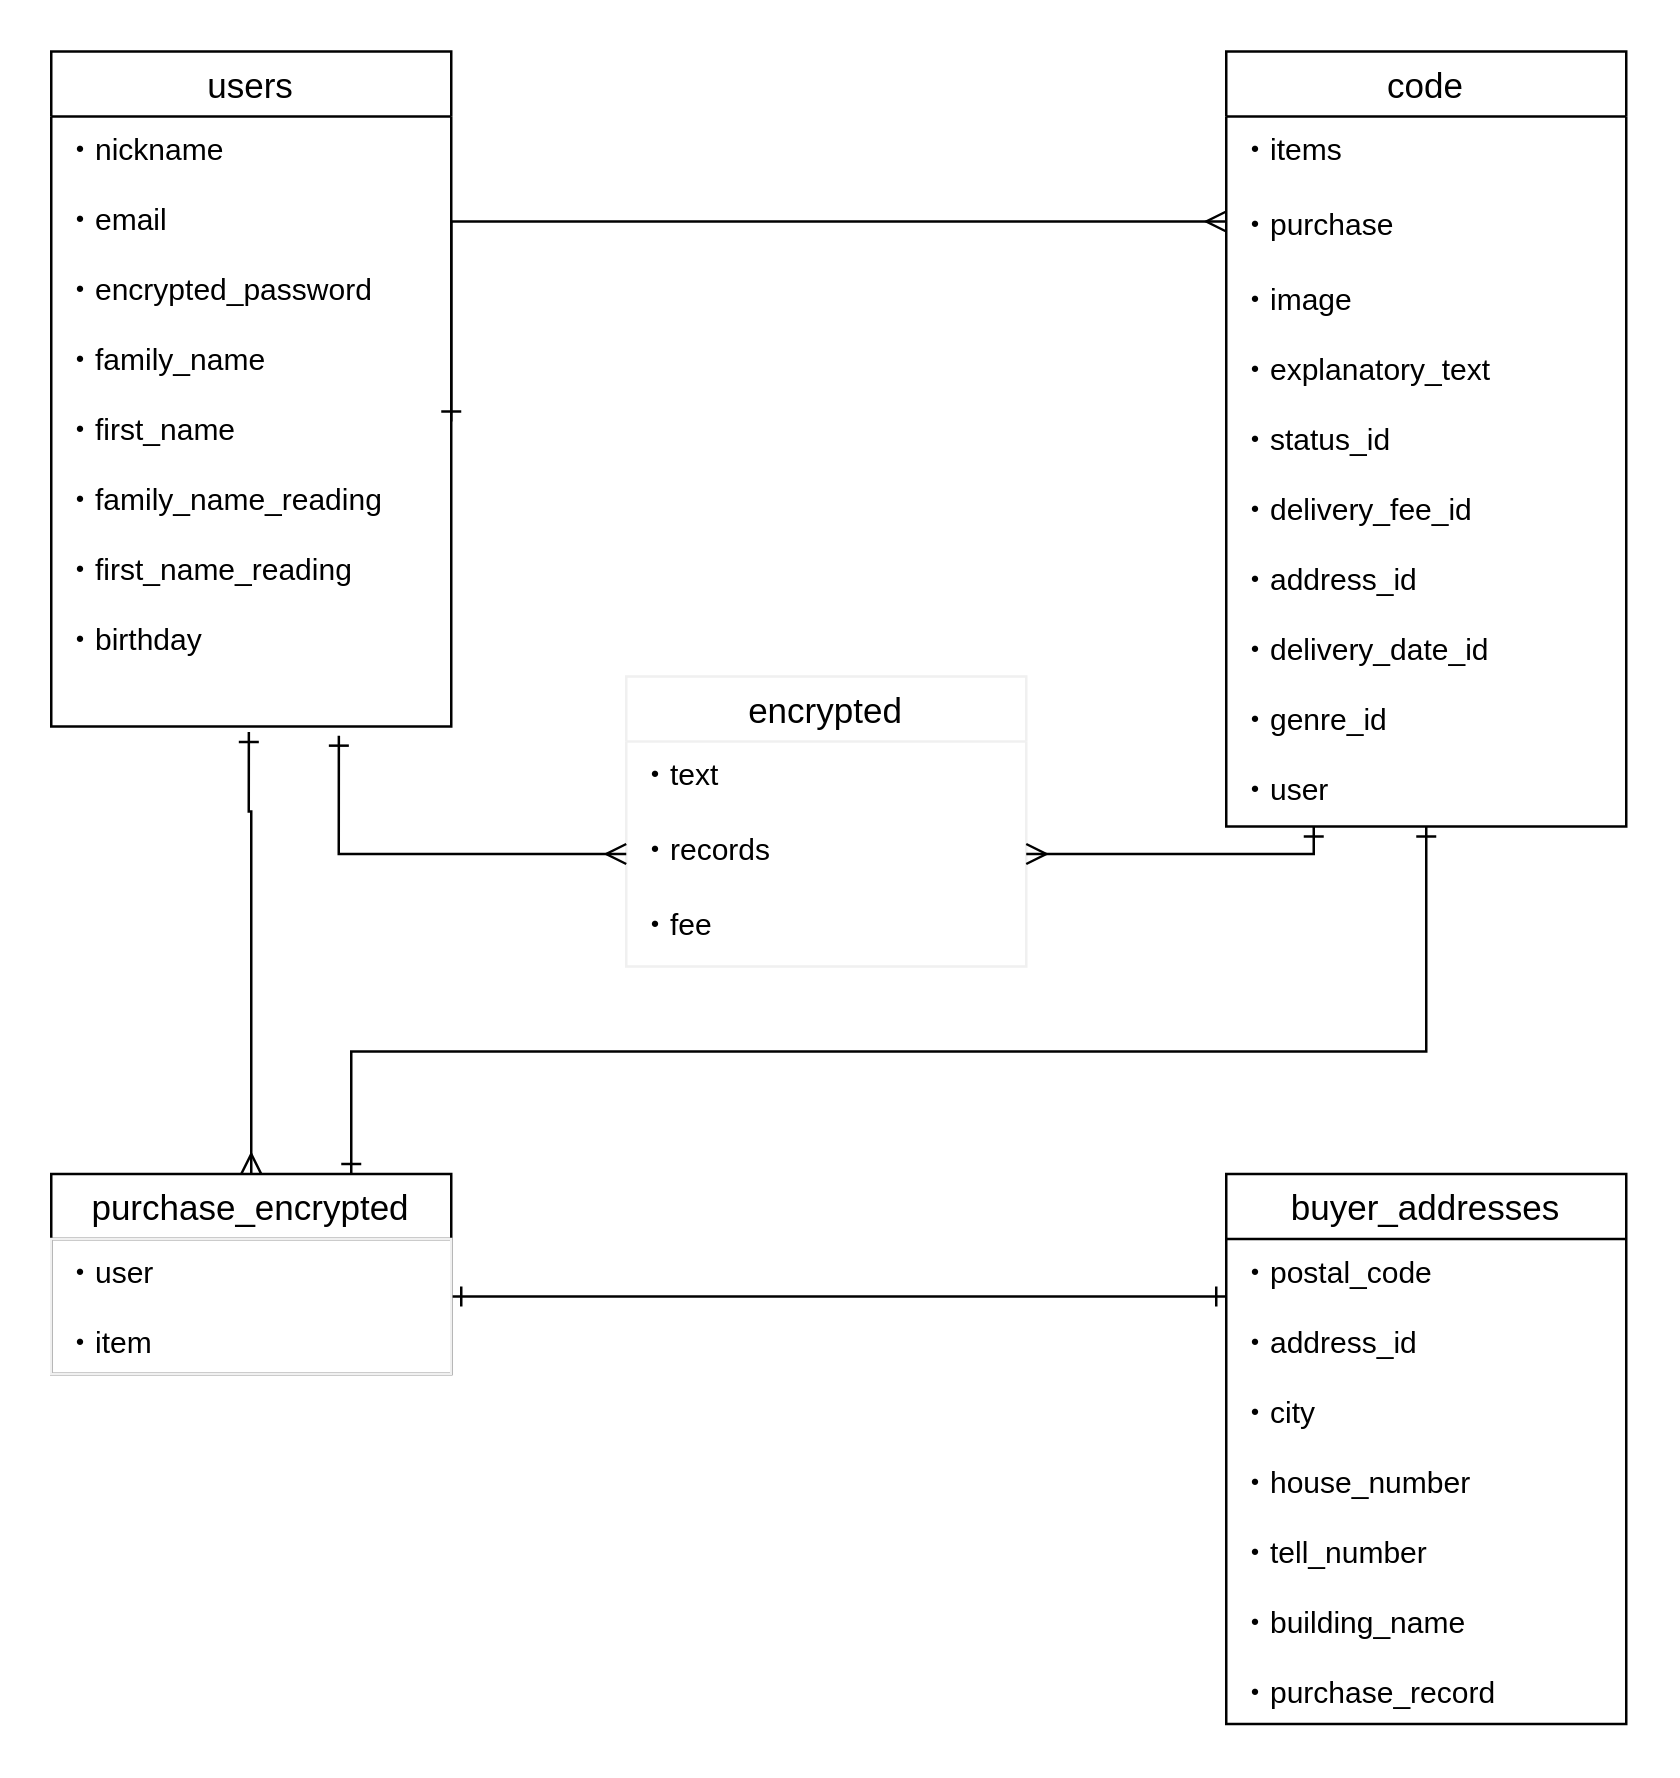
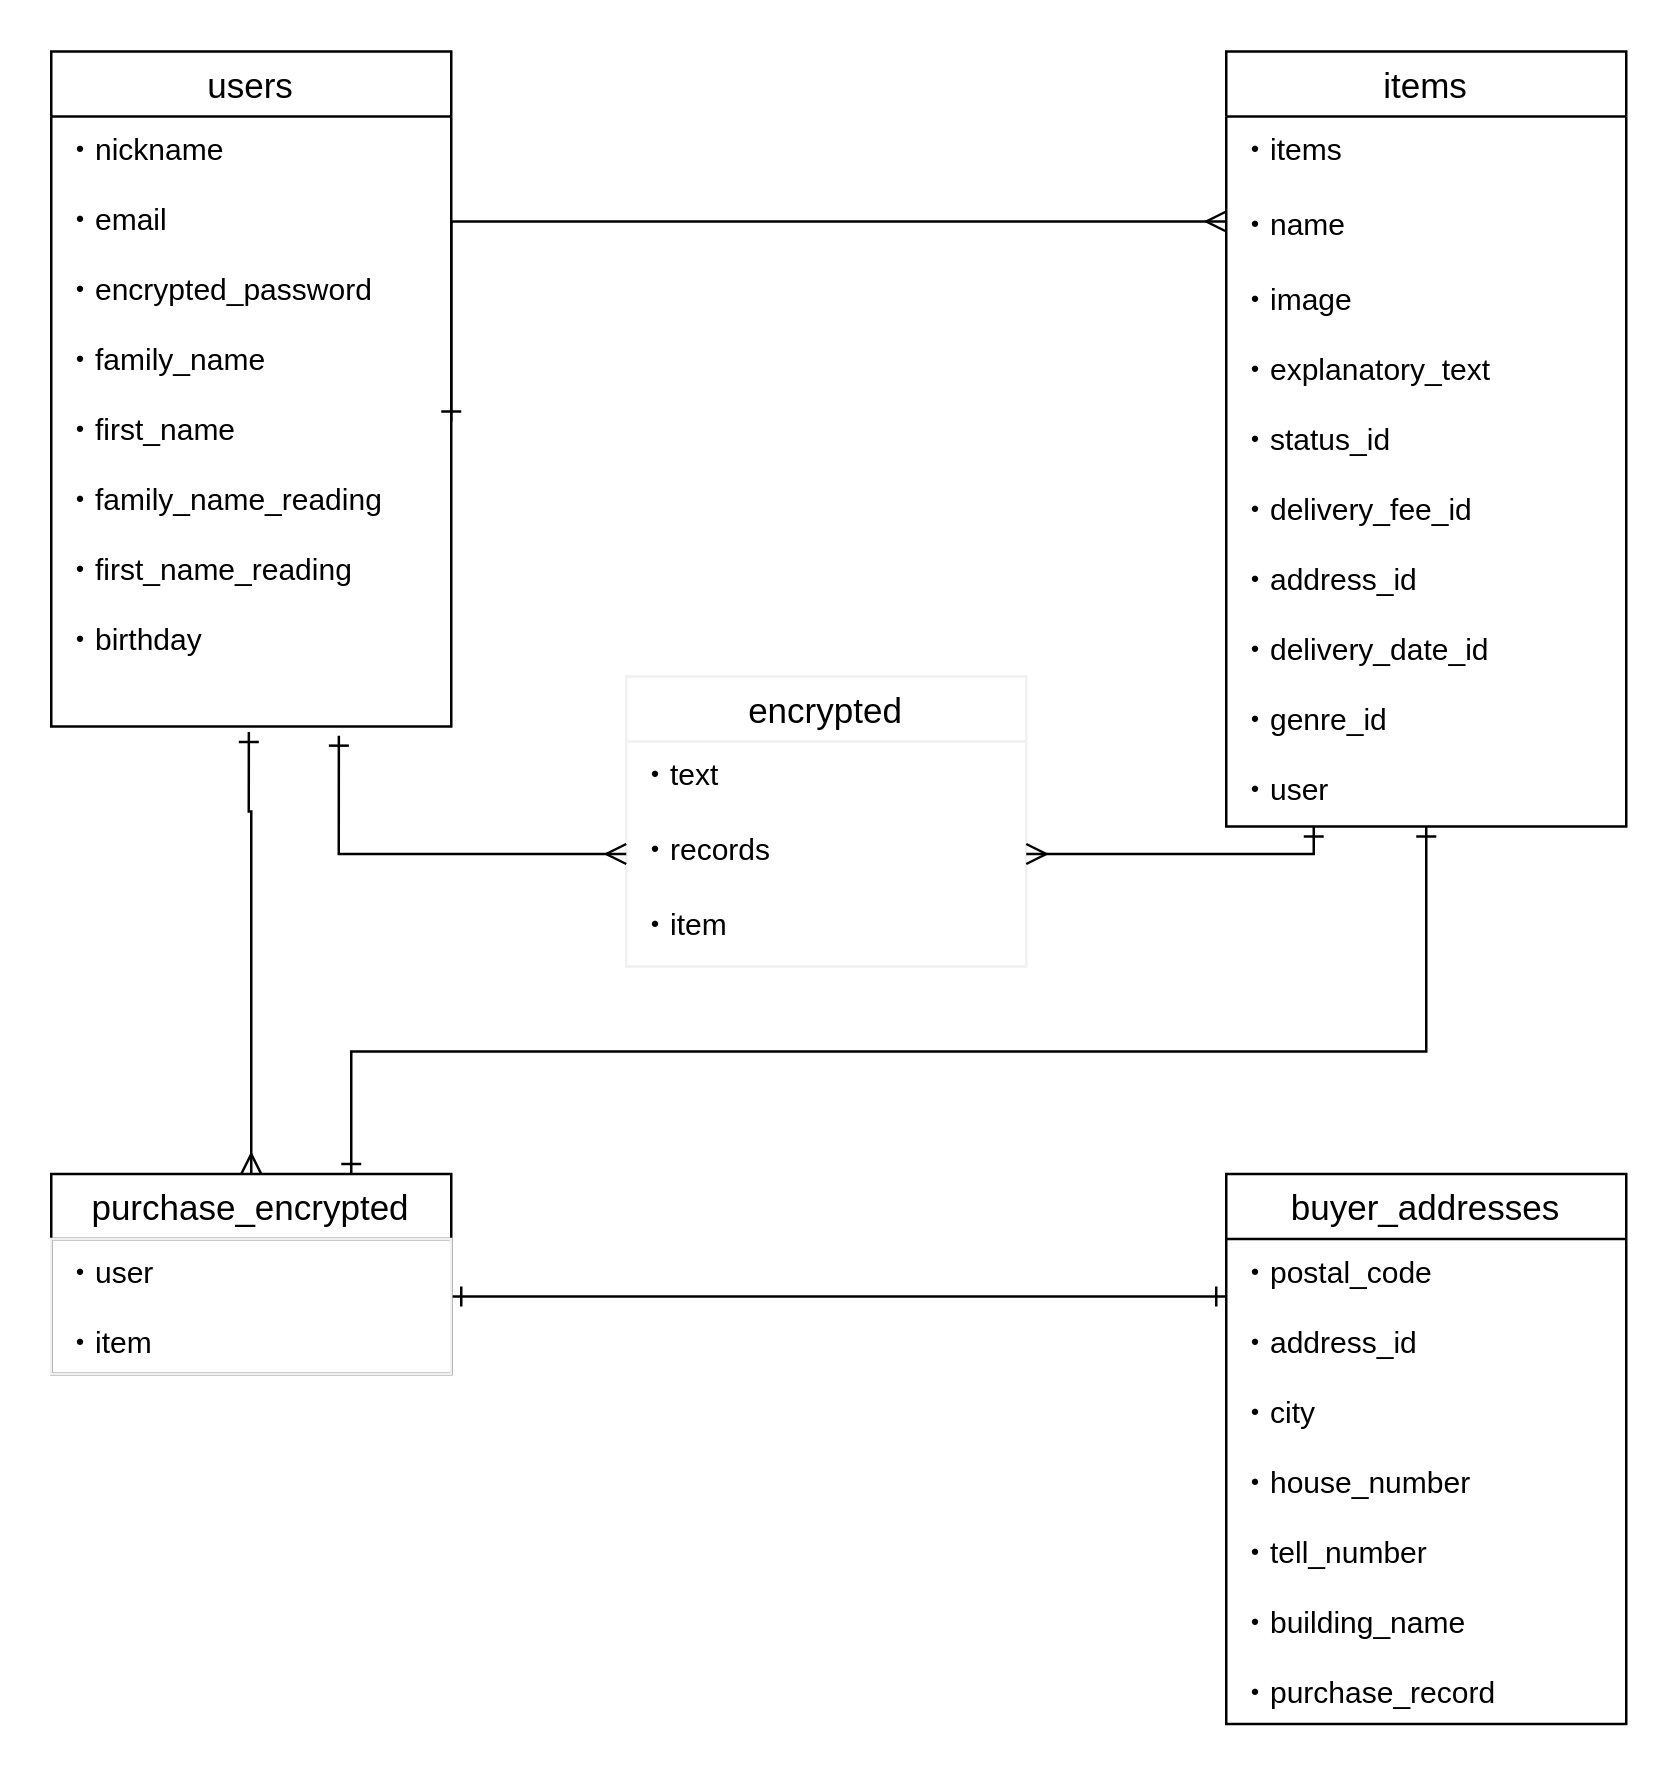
(1425, 86) -> (1425, 86)
(1322, 225) -> (1289, 225)
(680, 925) -> (685, 925)
